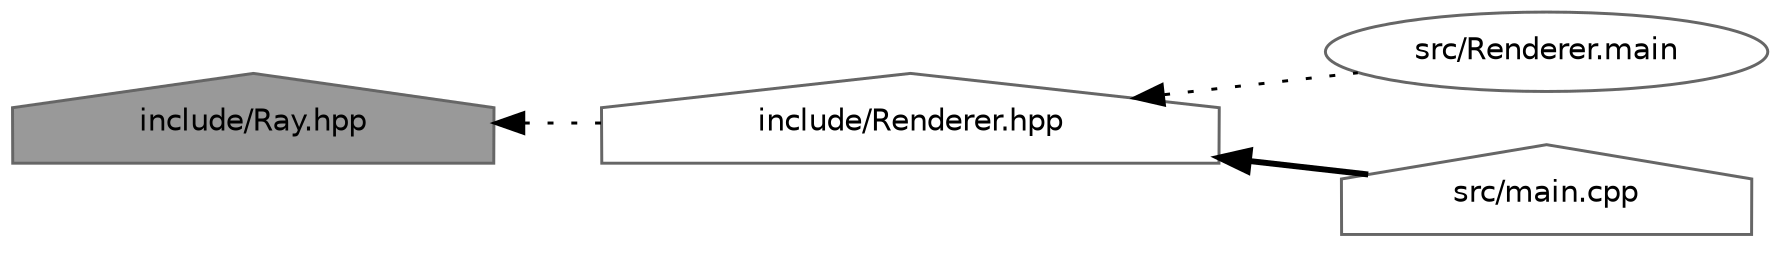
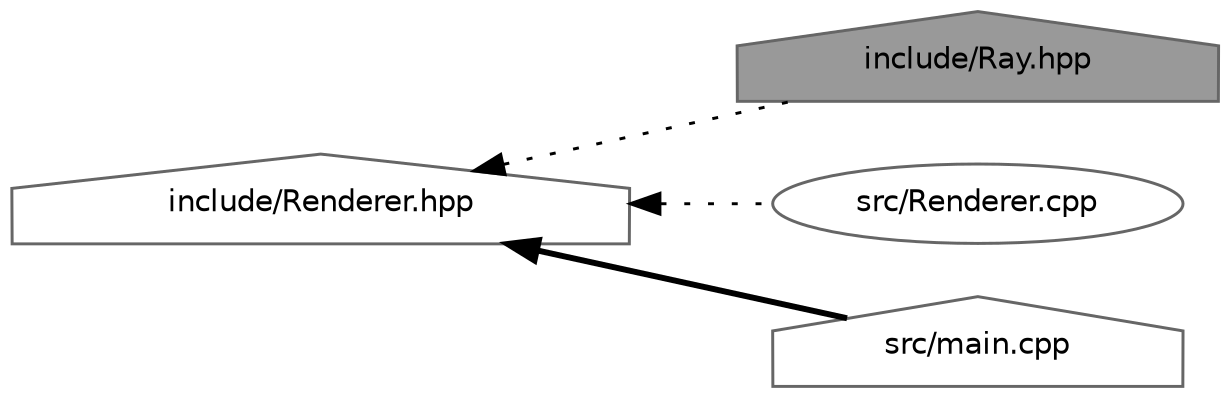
(1547, 52) -> (978, 204)
(563, 123) -> (647, 133)
